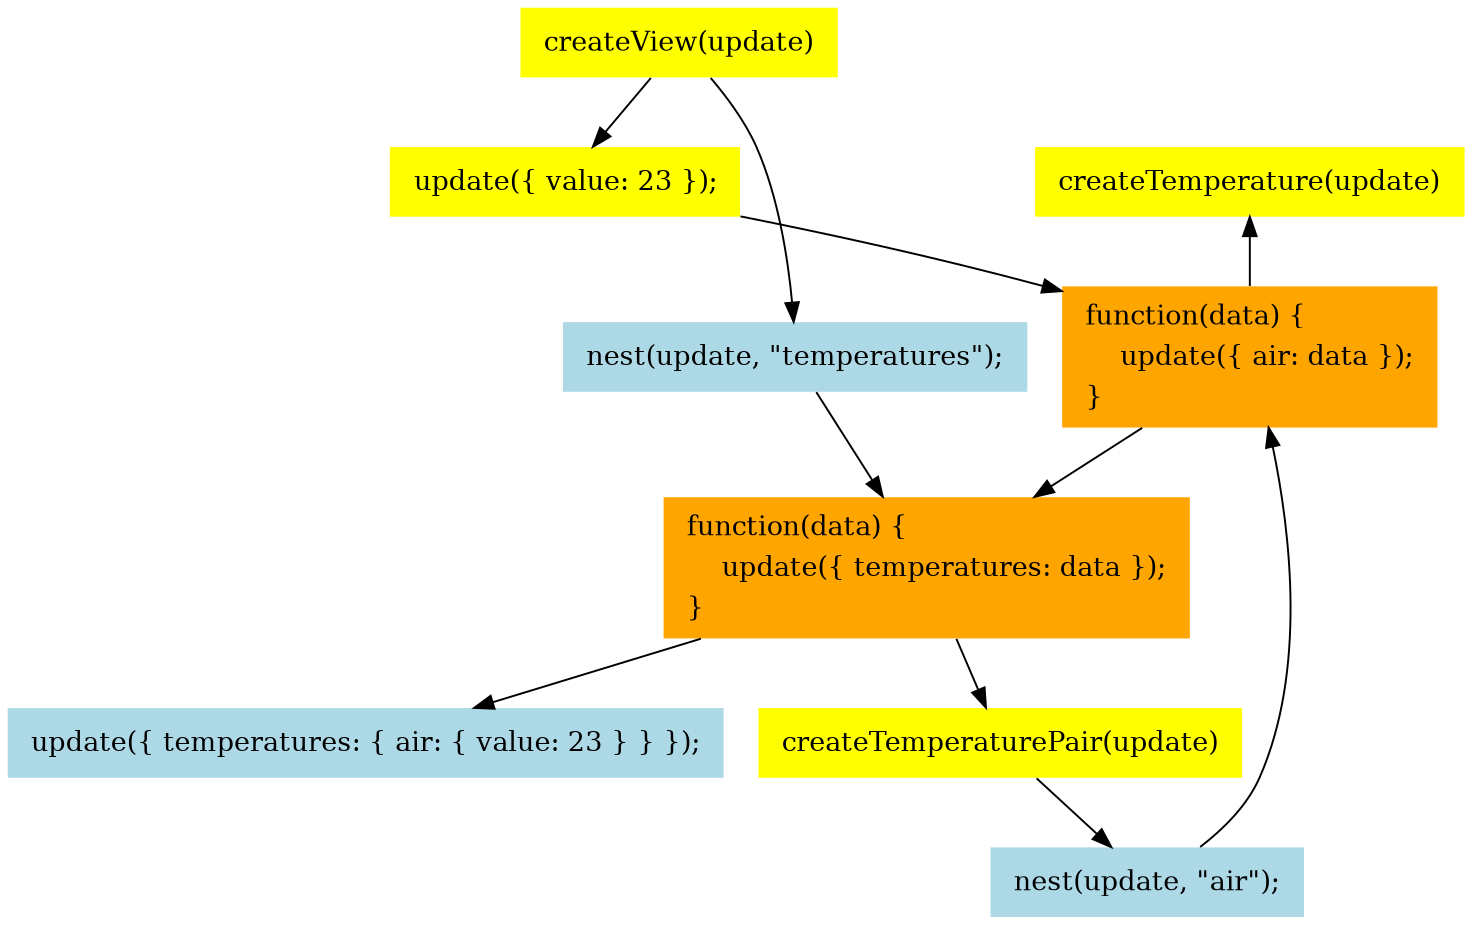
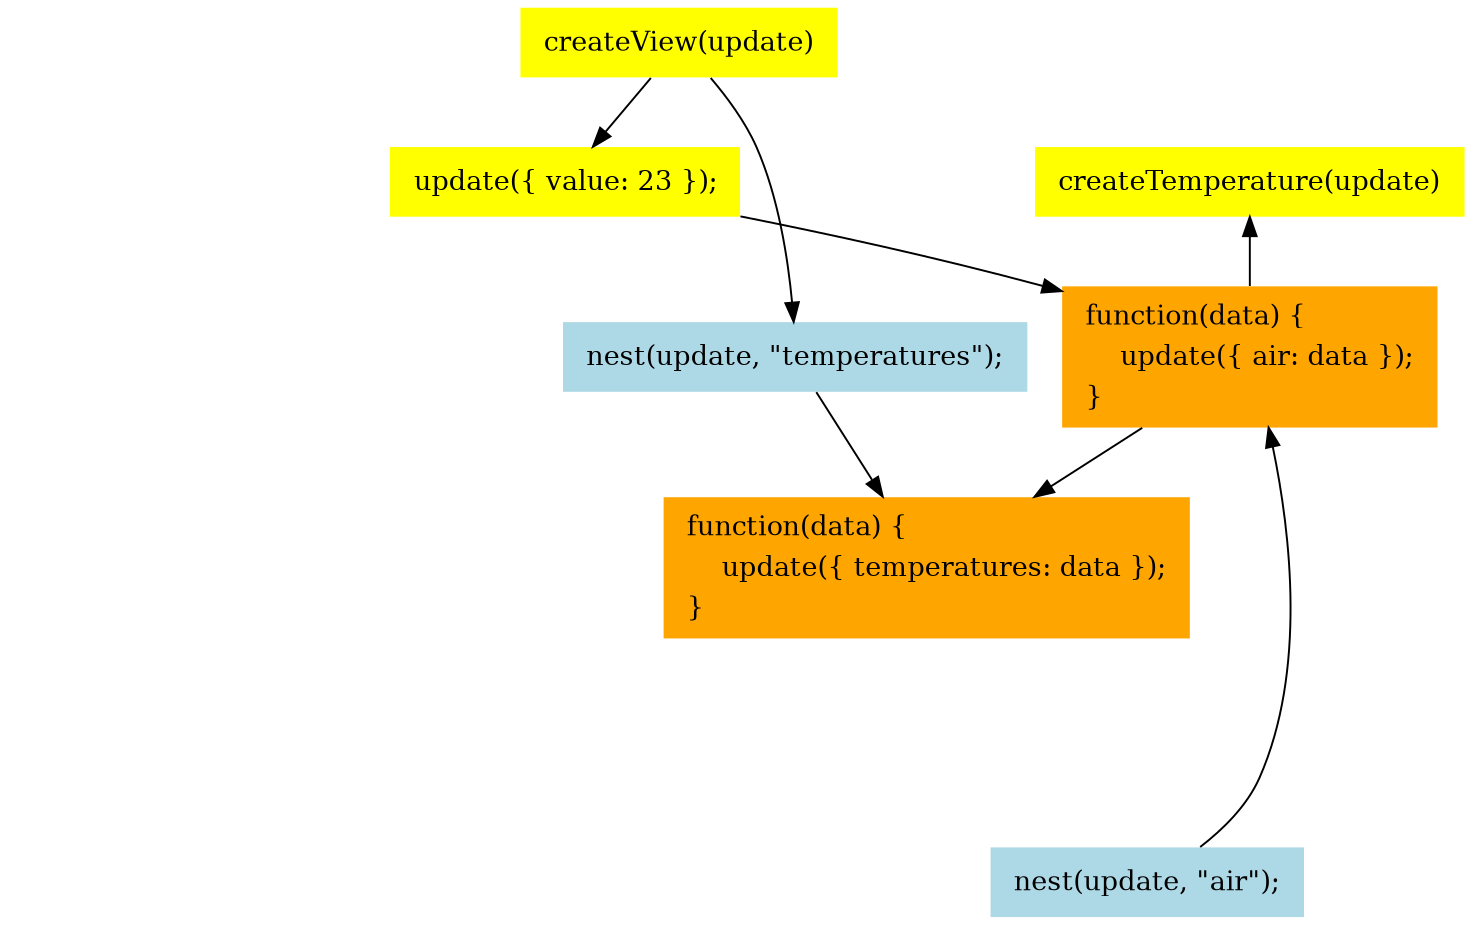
(366, 743) -> none
(1000, 743) -> none
